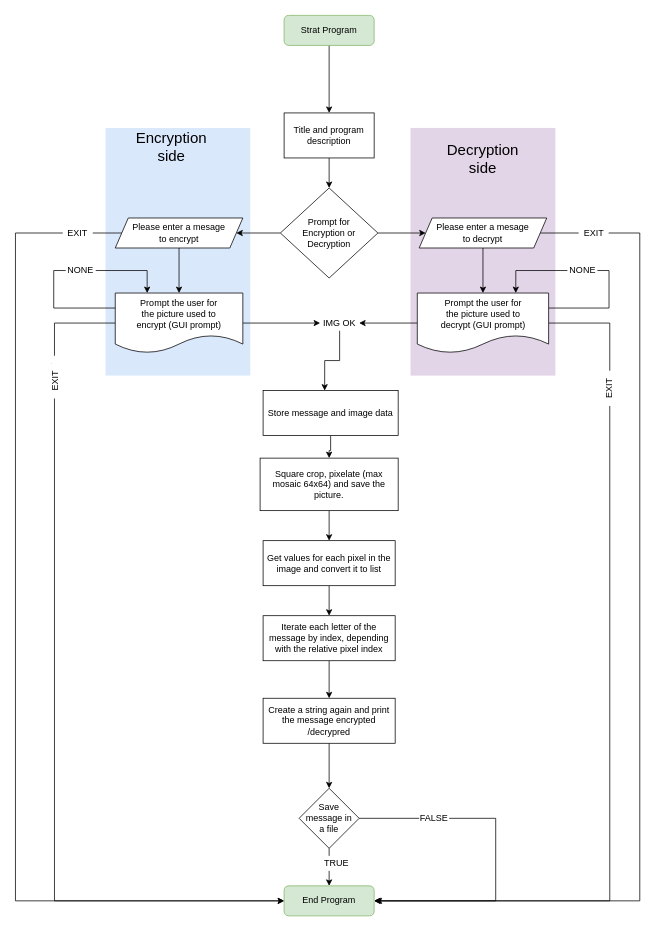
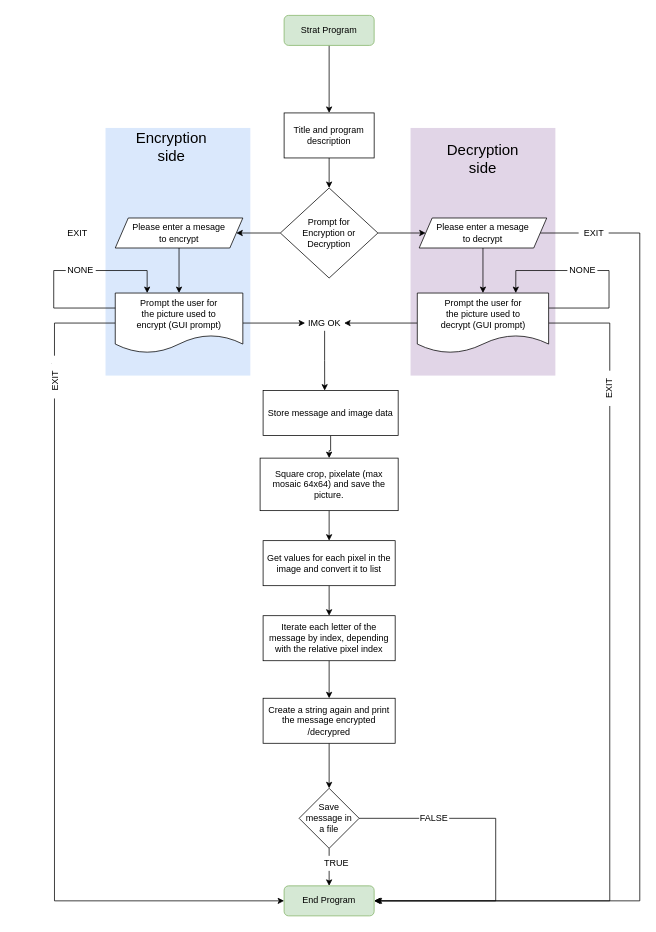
(339, 323) -> (324, 323)
(15, 584) -> none
